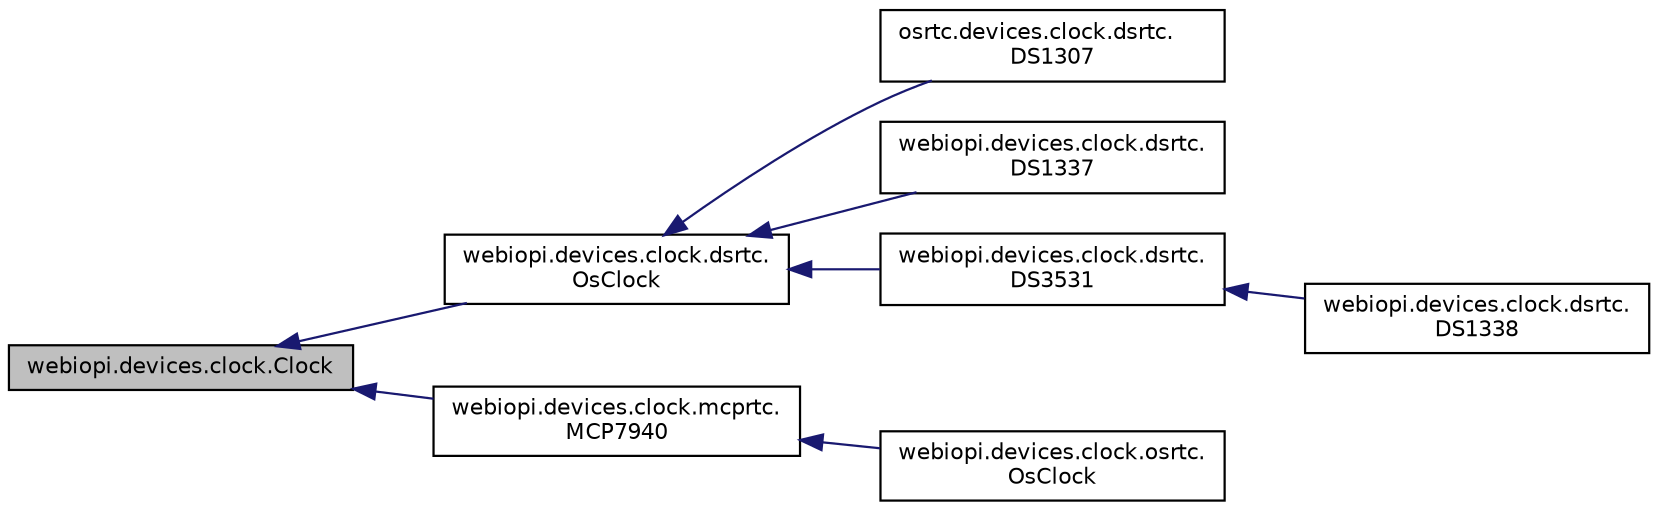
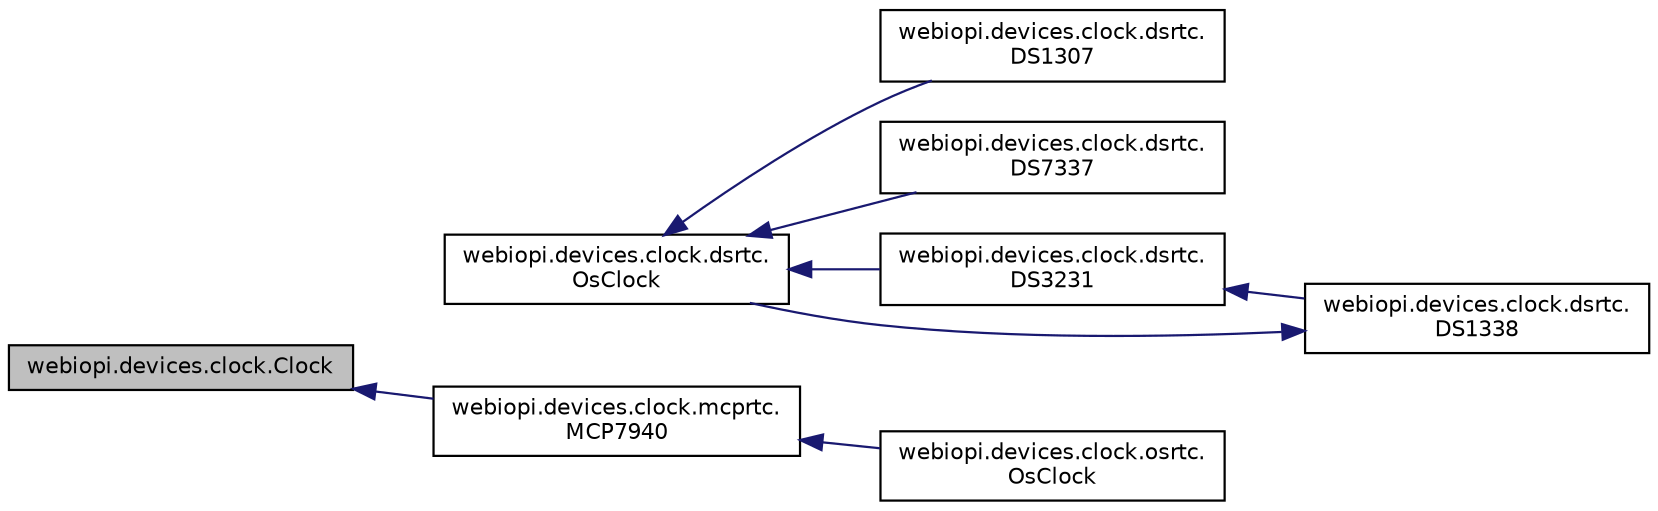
(1053, 46) -> (1053, 46)
(1053, 158) -> (1053, 158)
(1053, 269) -> (1053, 269)
(383, 322) -> (1015, 334)
